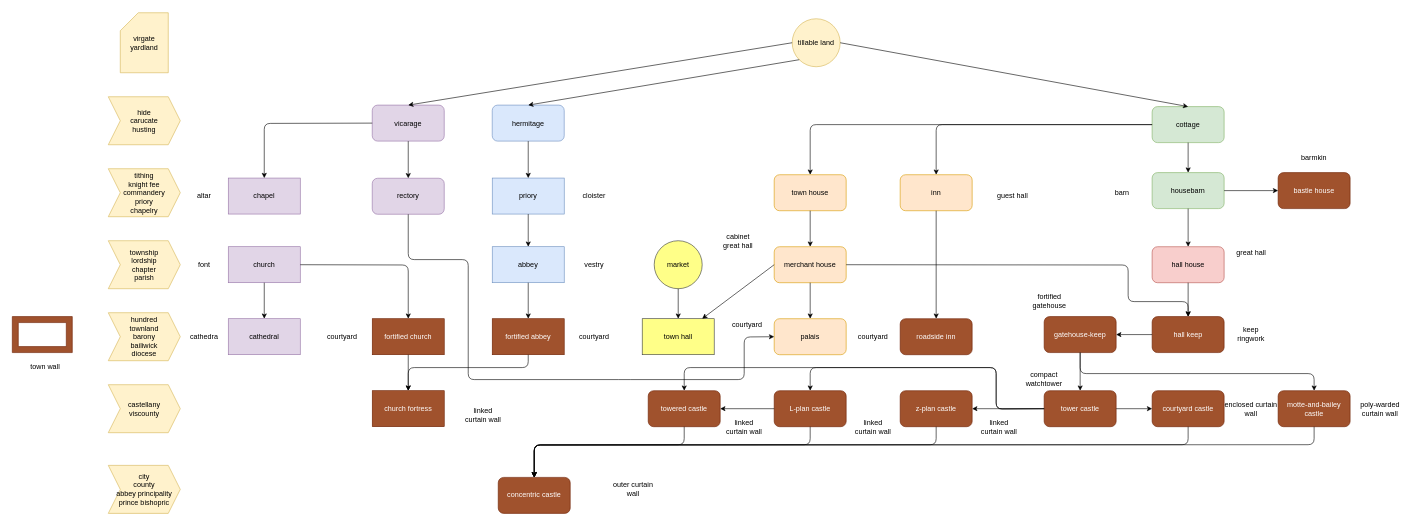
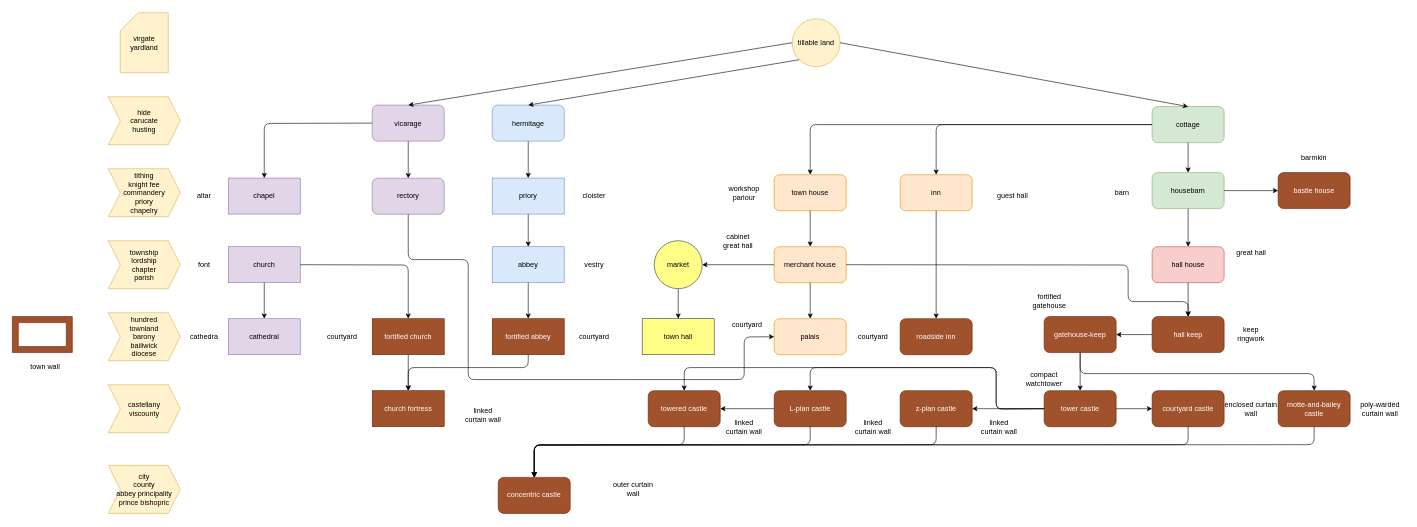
none -> (744, 193)
(739, 291) -> (770, 265)
